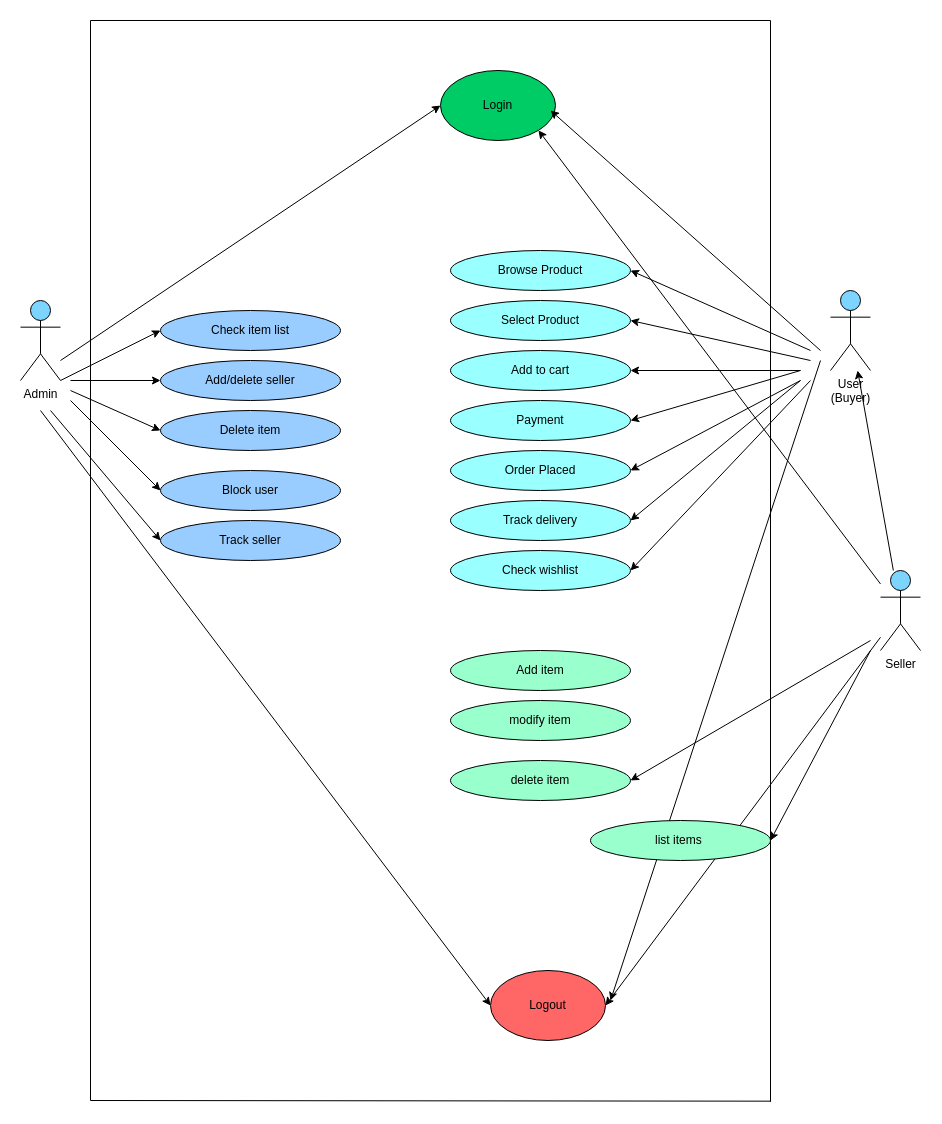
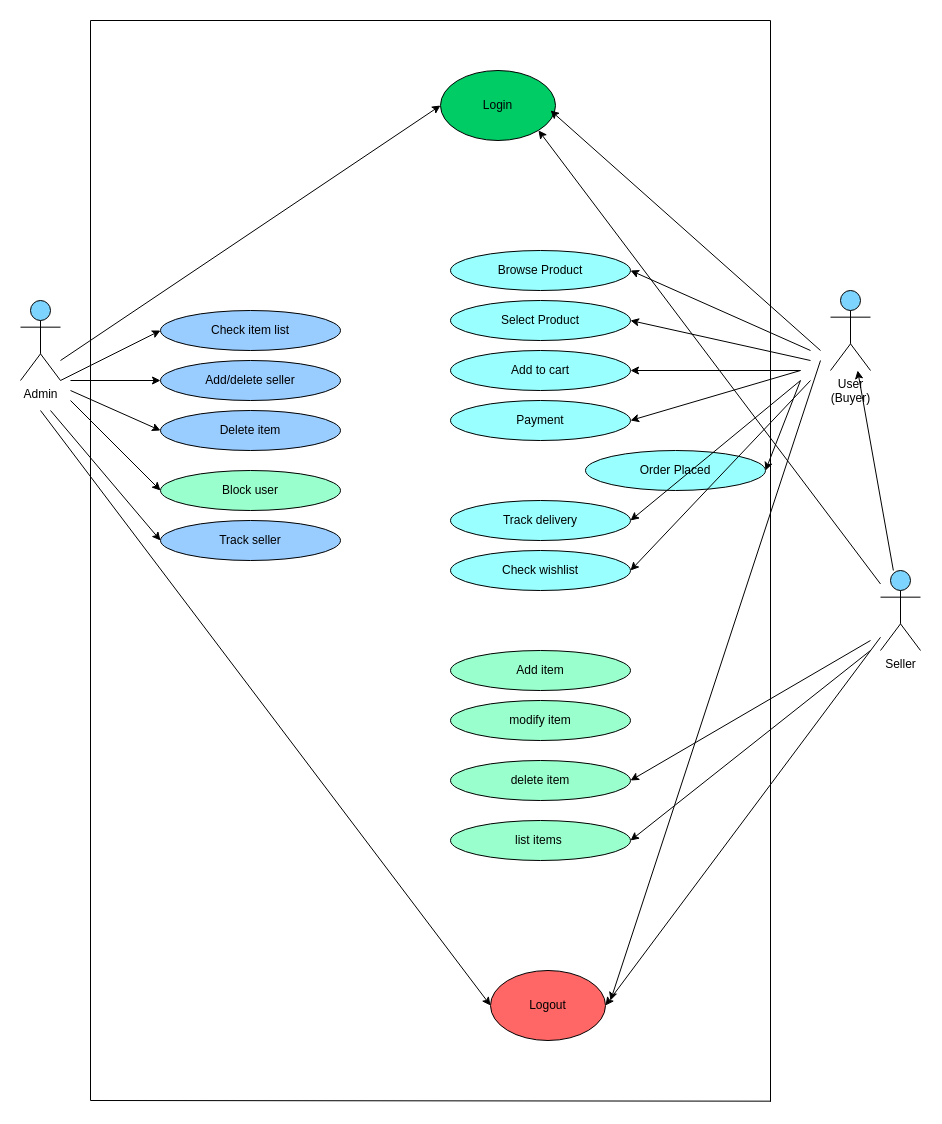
(541, 471) -> (676, 471)
(251, 491) -> (251, 491)
(681, 841) -> (541, 841)
